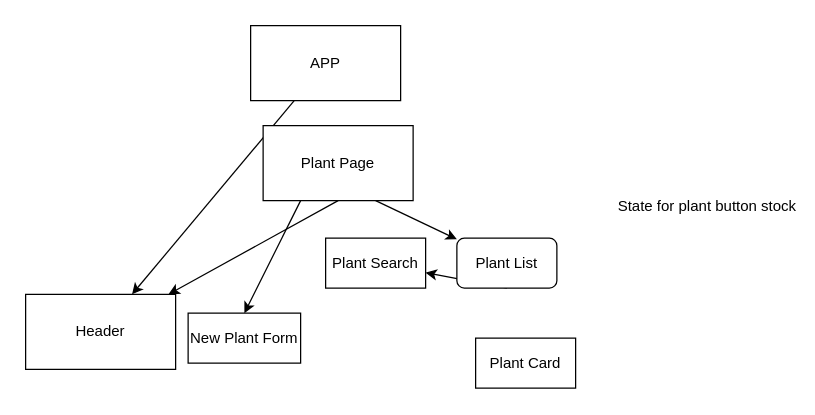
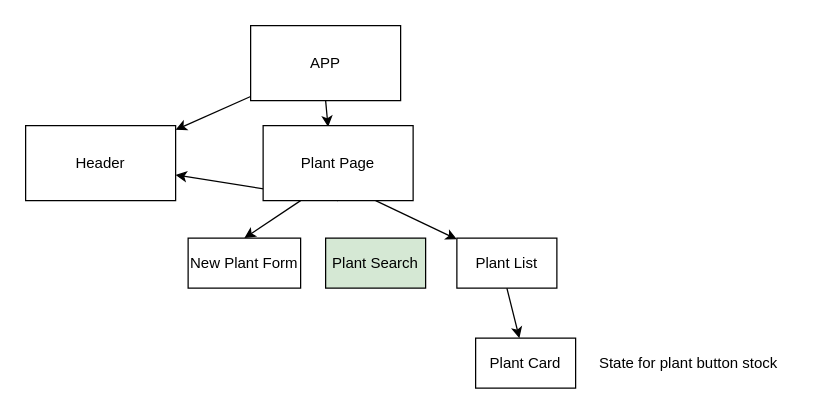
none -> (326, 110)
(707, 207) -> (688, 363)
(376, 263) -> (376, 263)
(507, 263) -> (507, 263)
(445, 276) -> (512, 309)
(101, 332) -> (101, 163)
(244, 338) -> (244, 263)
